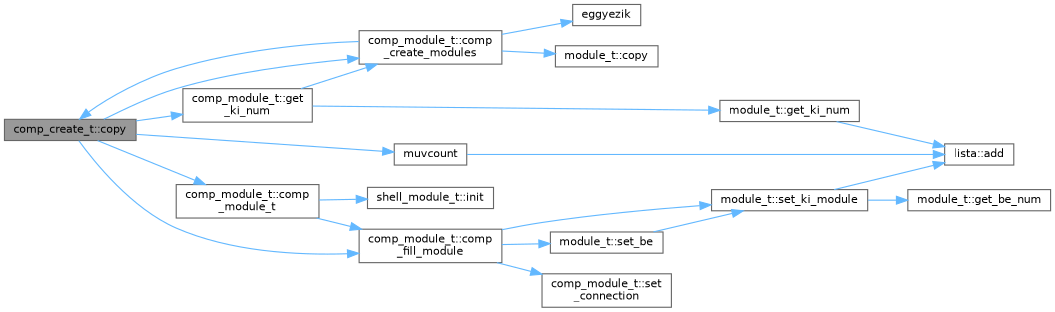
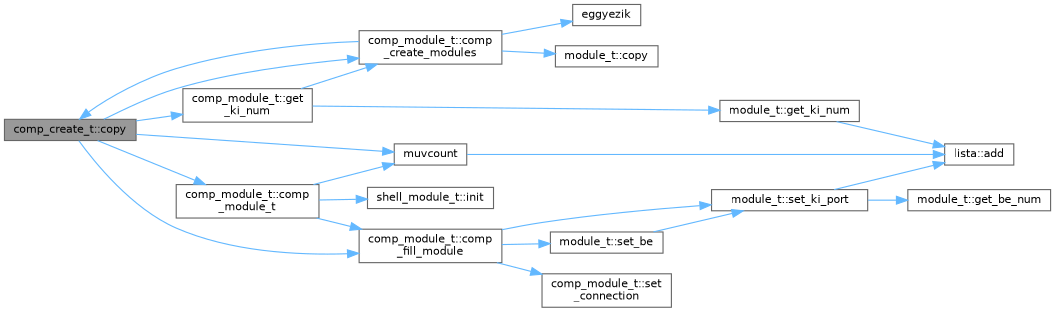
none -> (348, 176)
(790, 200) -> (790, 200)
